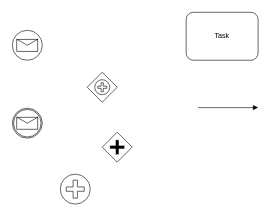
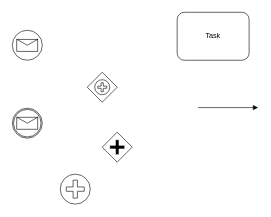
(222, 36) -> (213, 36)
